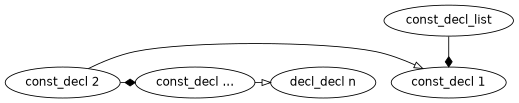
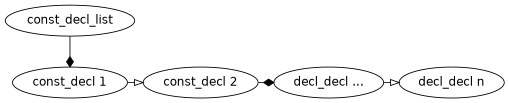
(251, 44) -> (131, 83)
(195, 83) -> (329, 83)
